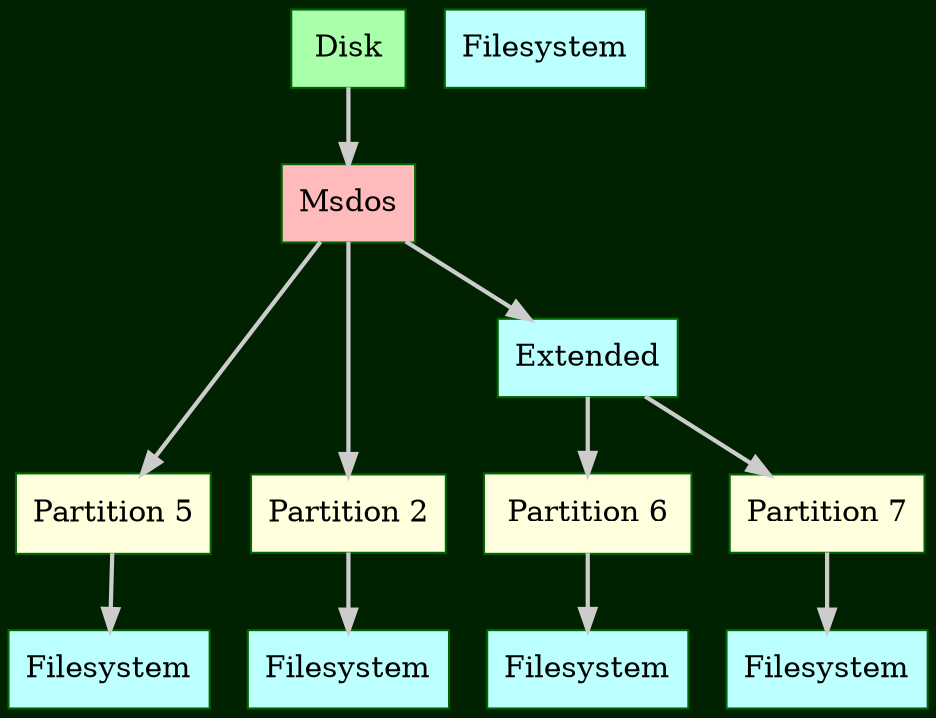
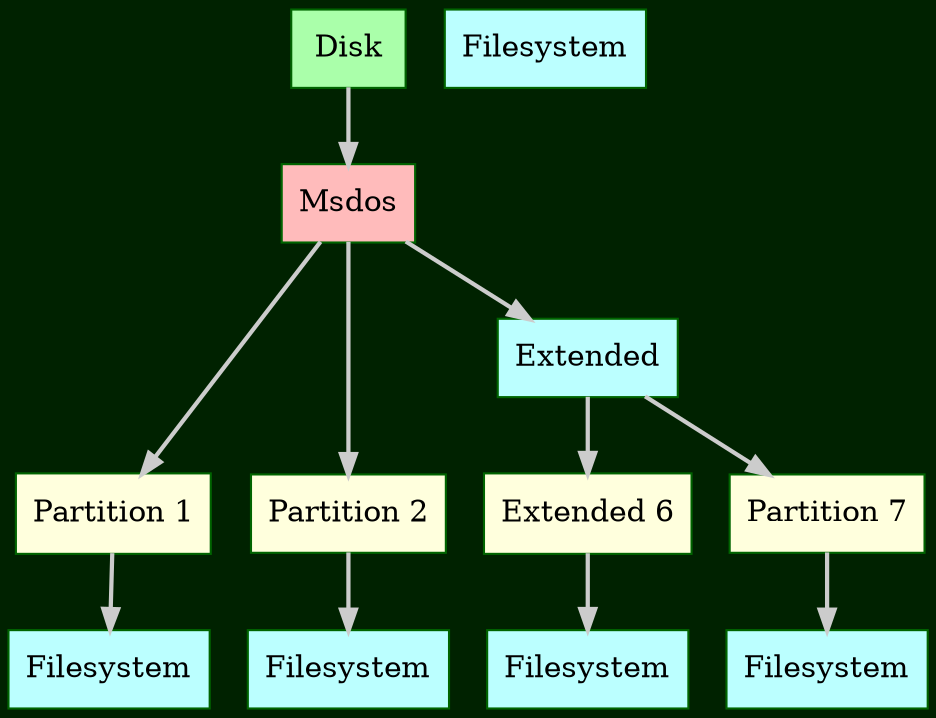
(113, 514) -> (113, 514)
(588, 514) -> (588, 514)
